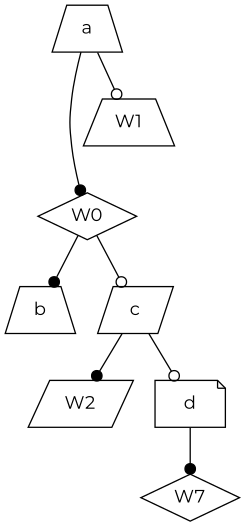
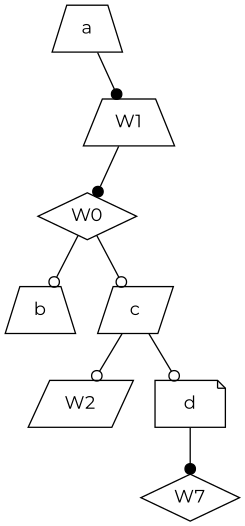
(106, 71) -> (106, 71)
(70, 118) -> (109, 166)
(67, 256) -> (67, 256)
(111, 353) -> (111, 353)
